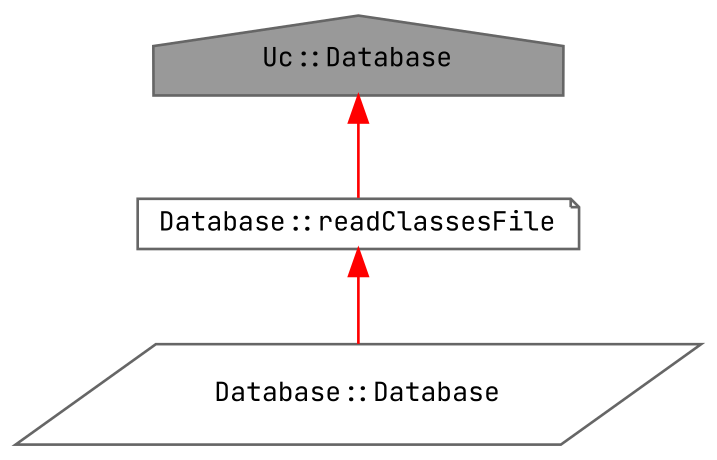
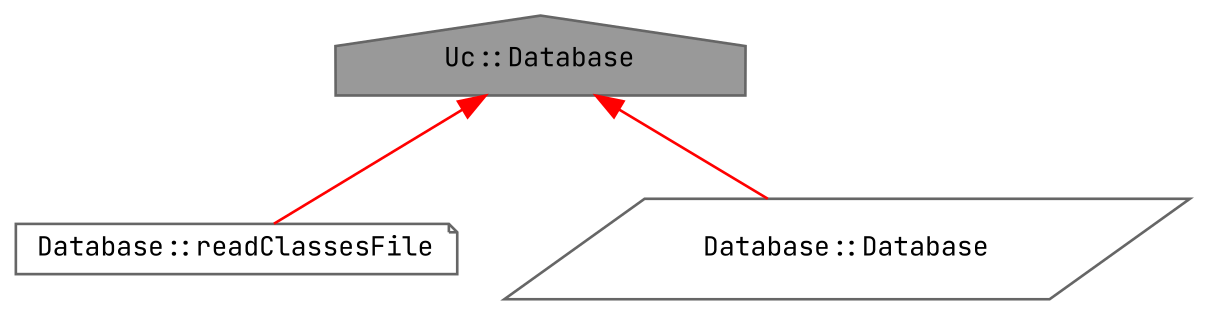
(358, 310) -> (693, 154)
